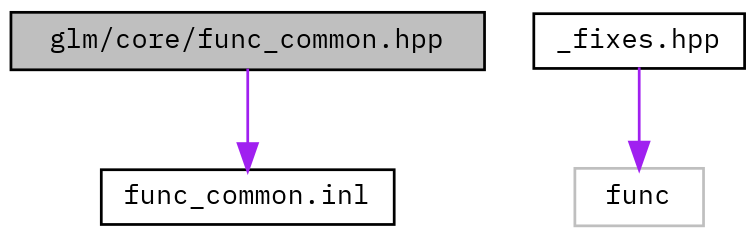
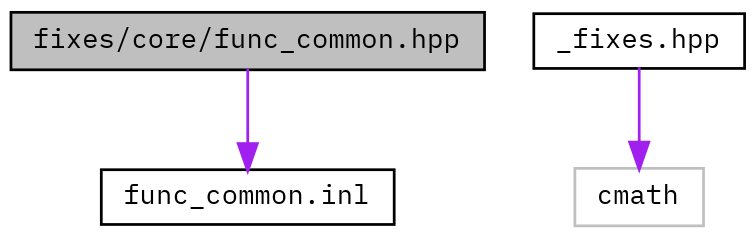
(248, 41) -> (248, 41)
(639, 197) -> (639, 197)
